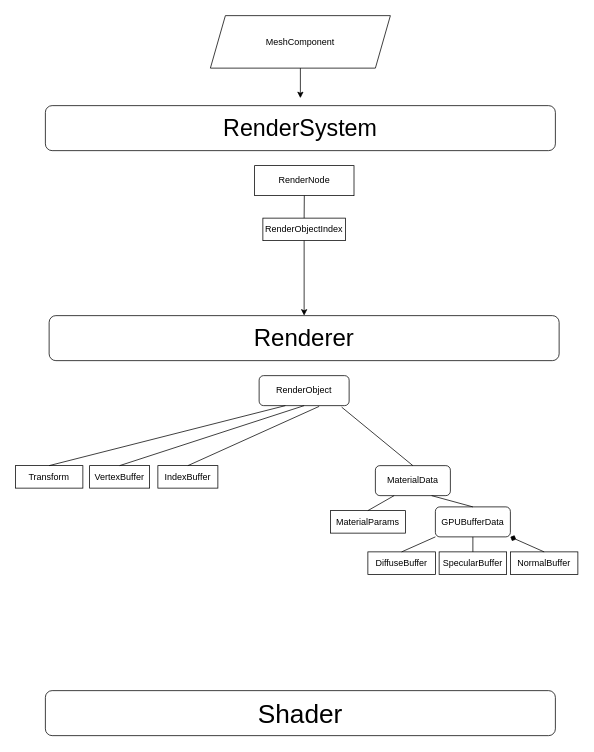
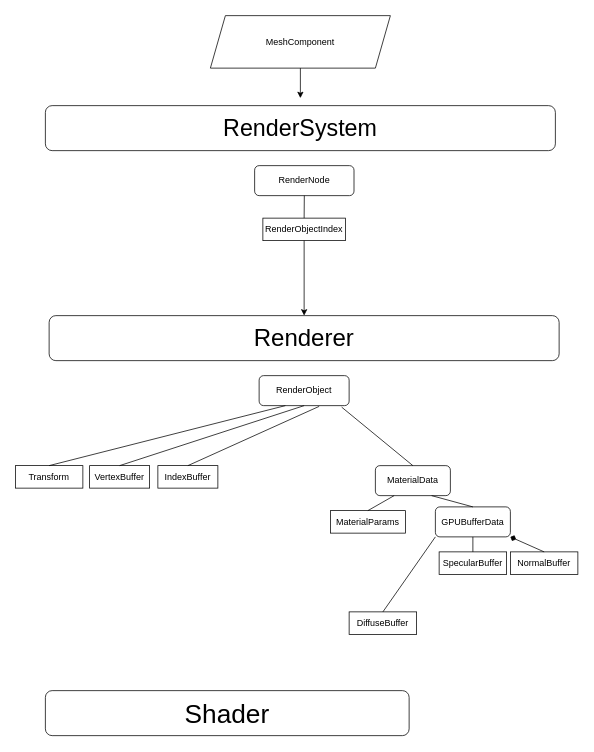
(304, 180) -> (304, 180)
(402, 563) -> (383, 623)
(300, 713) -> (227, 713)
